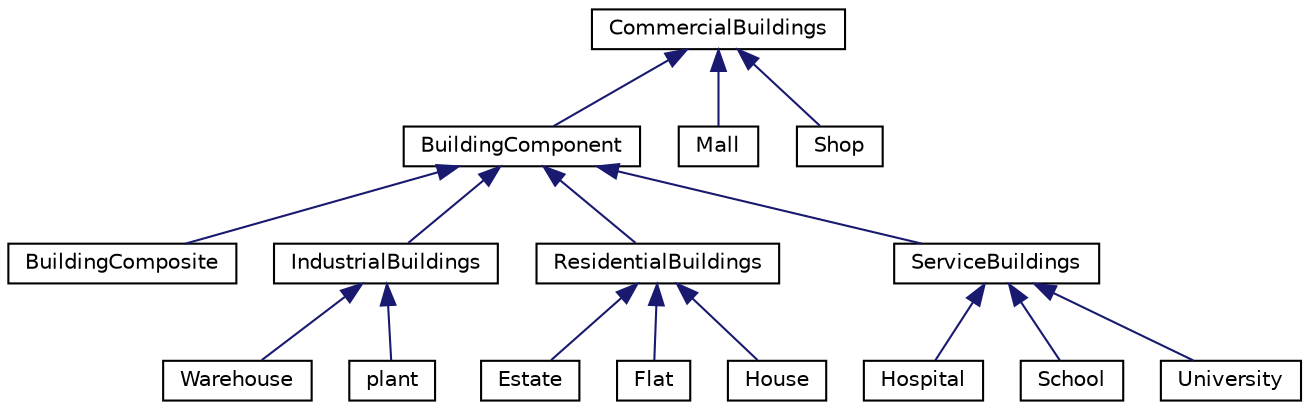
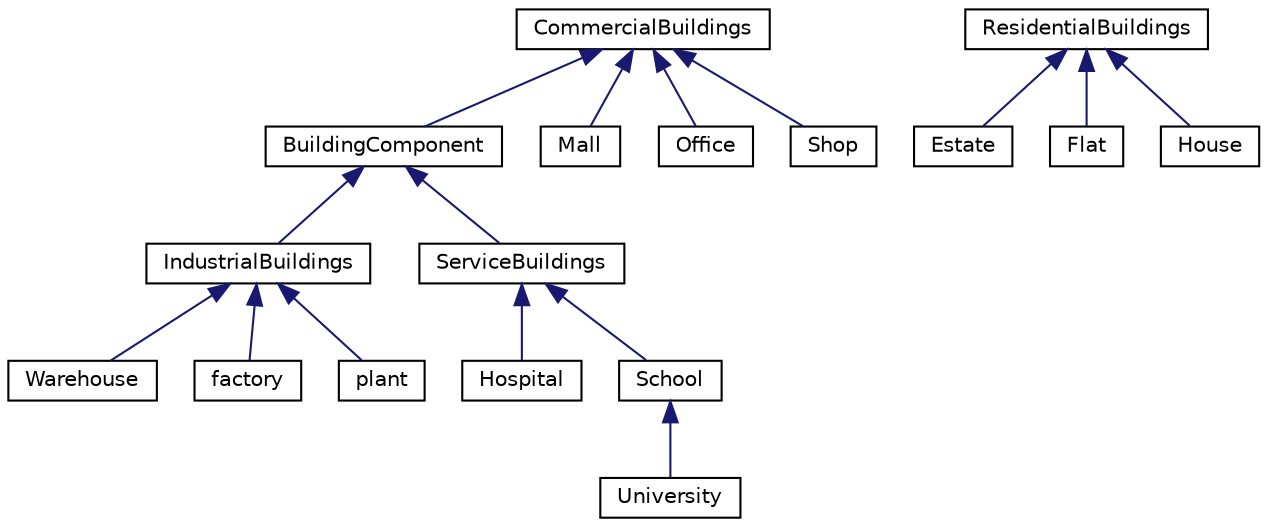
none -> (706, 146)
(598, 212) -> none
(122, 264) -> none
(1124, 327) -> (670, 450)
none -> (248, 381)
